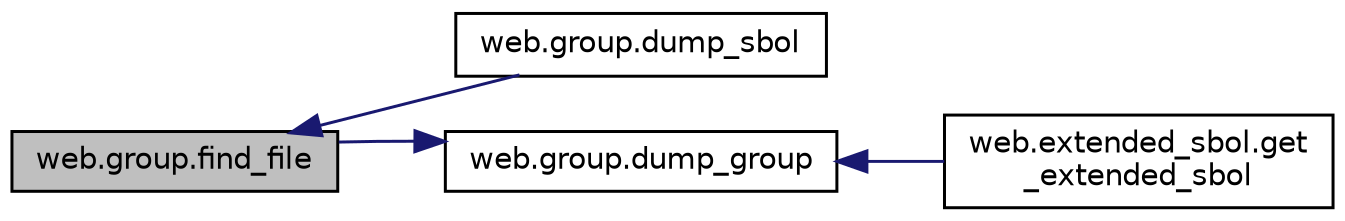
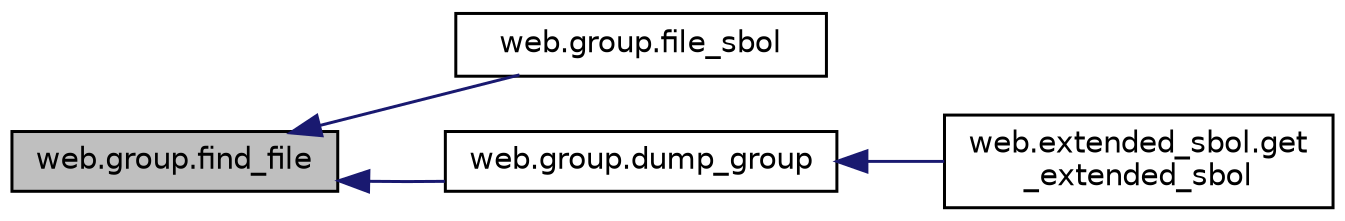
(641, 45) -> (641, 45)
(377, 141) -> (407, 182)
